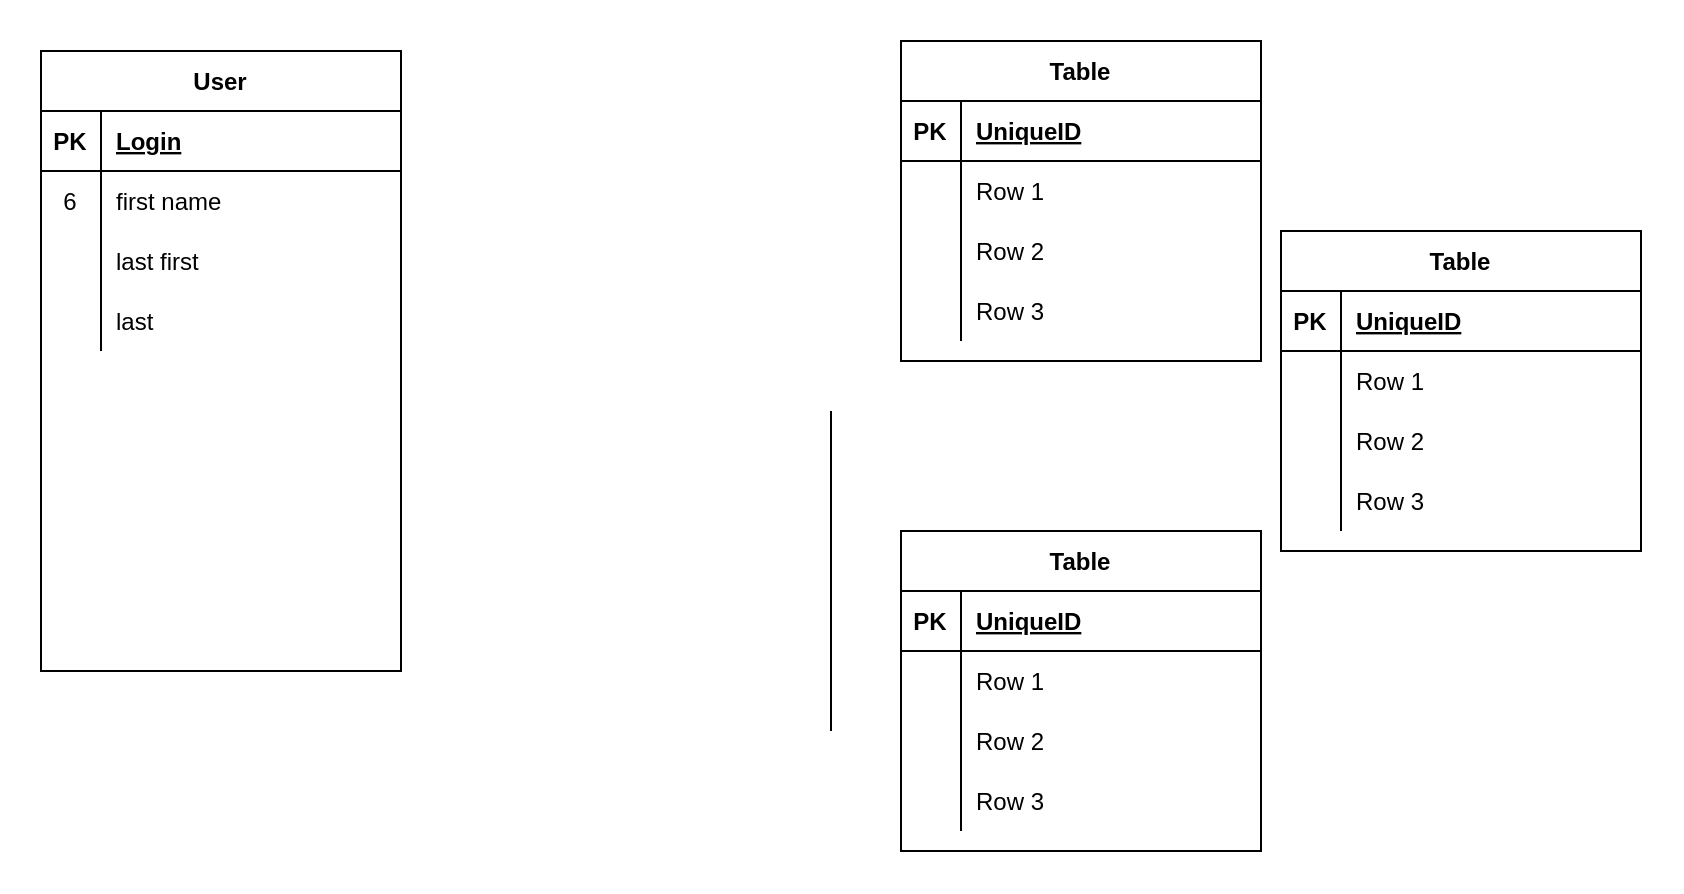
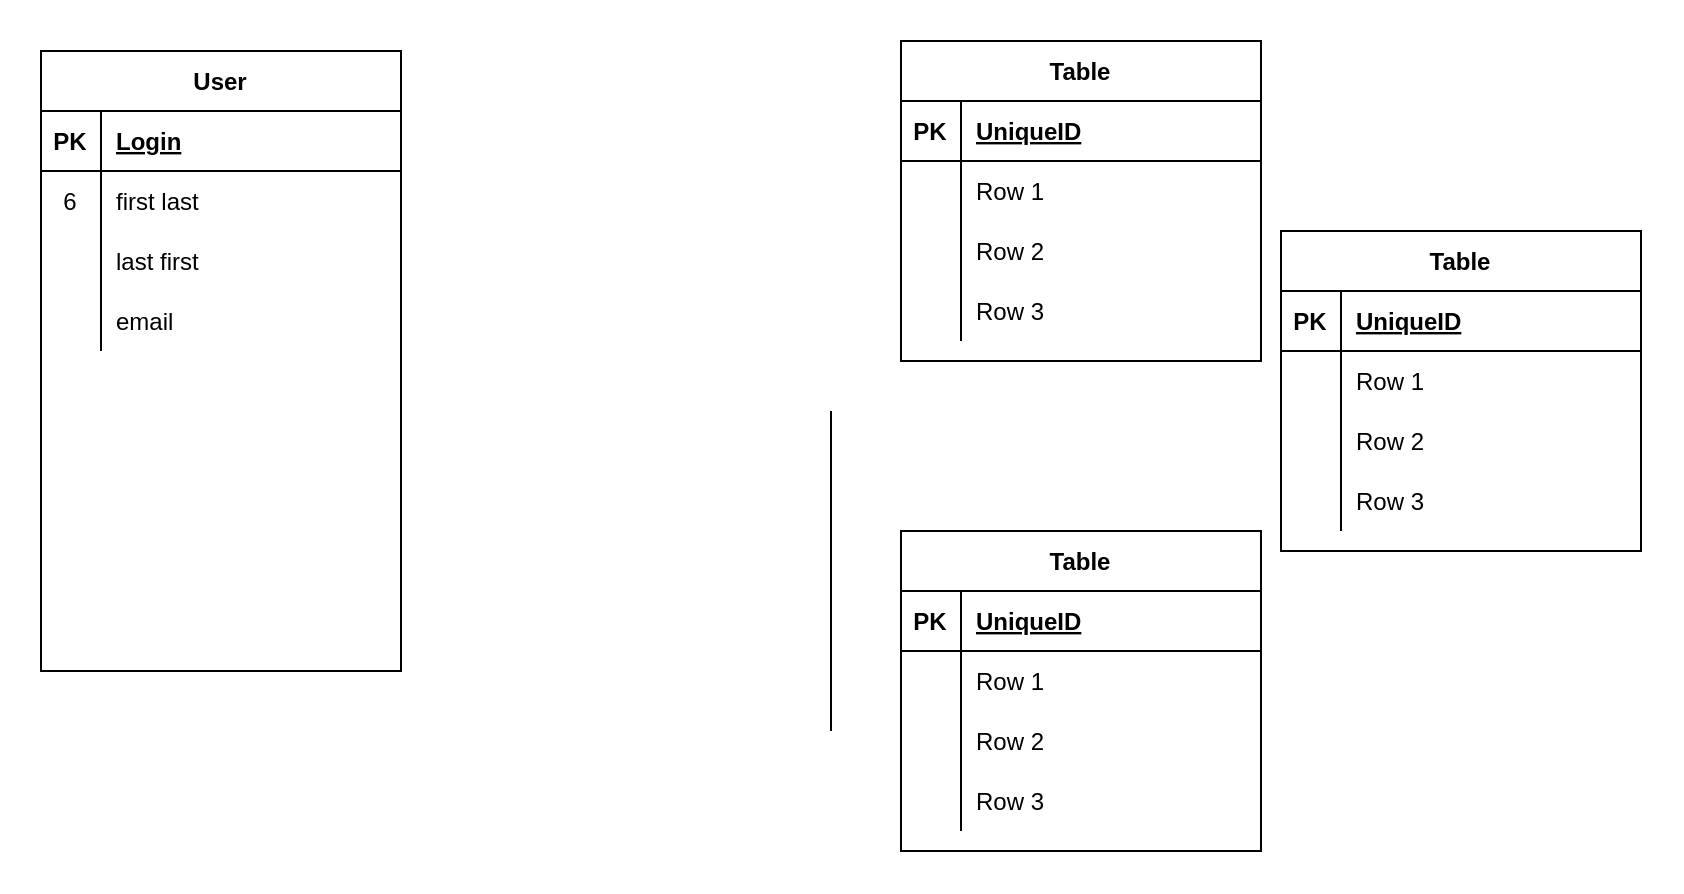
(177, 202) -> (174, 202)
(140, 322) -> (143, 322)
